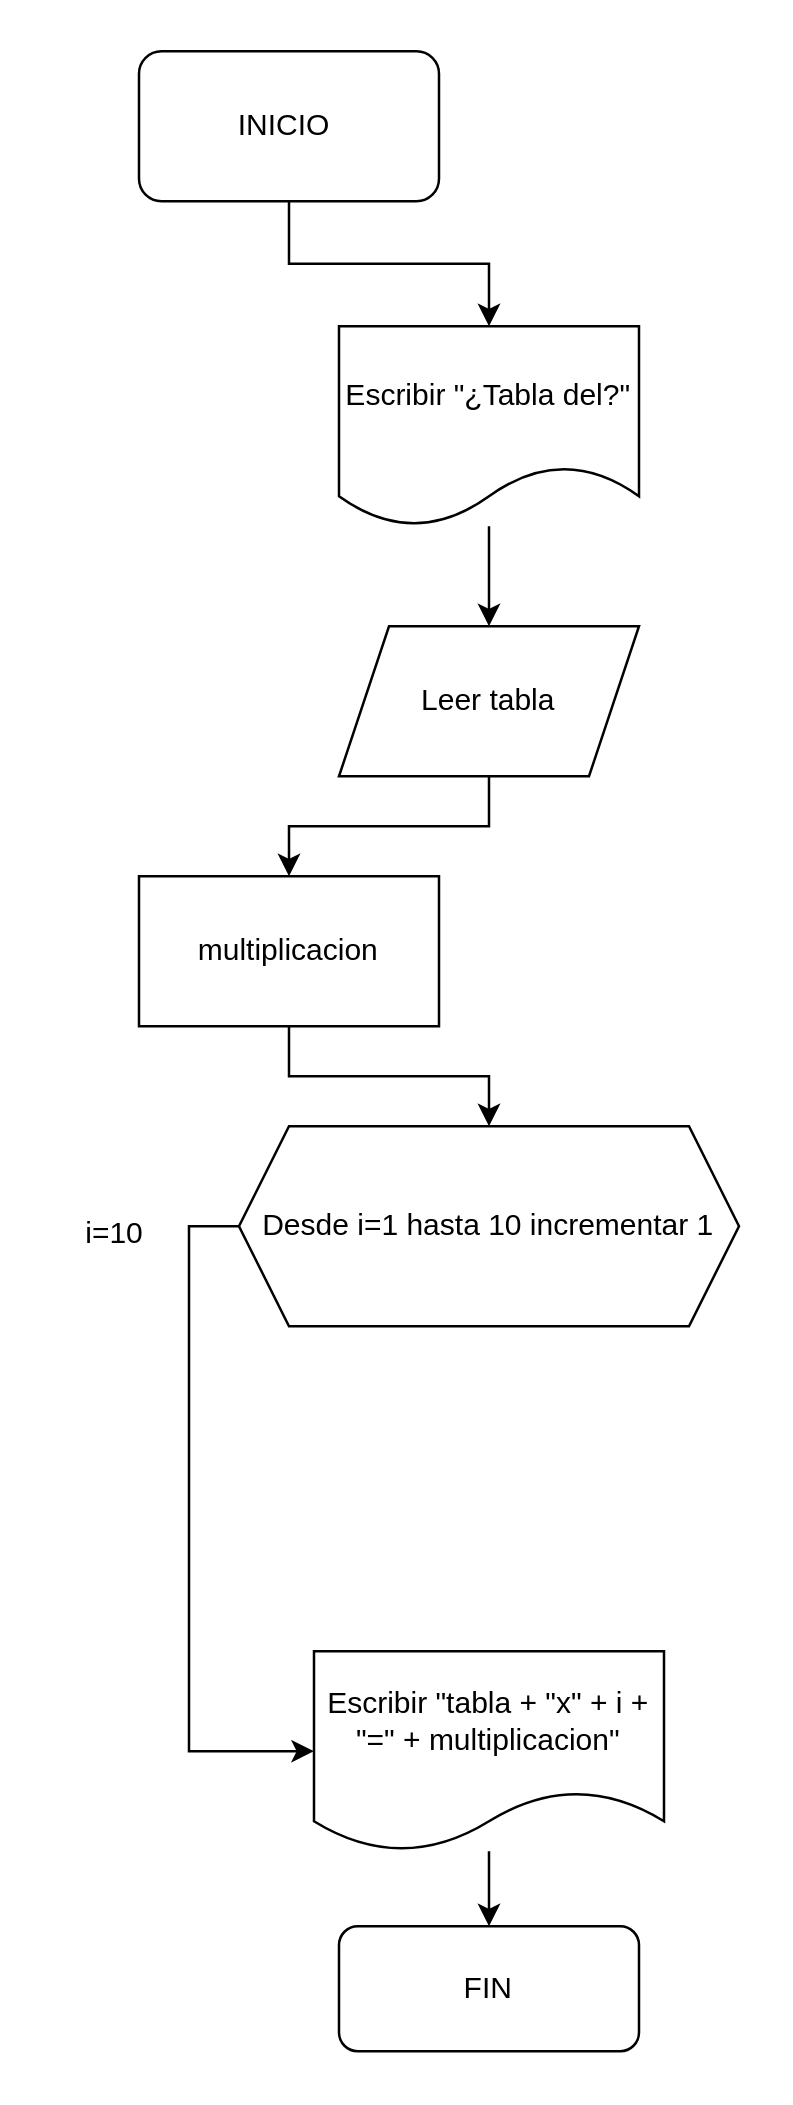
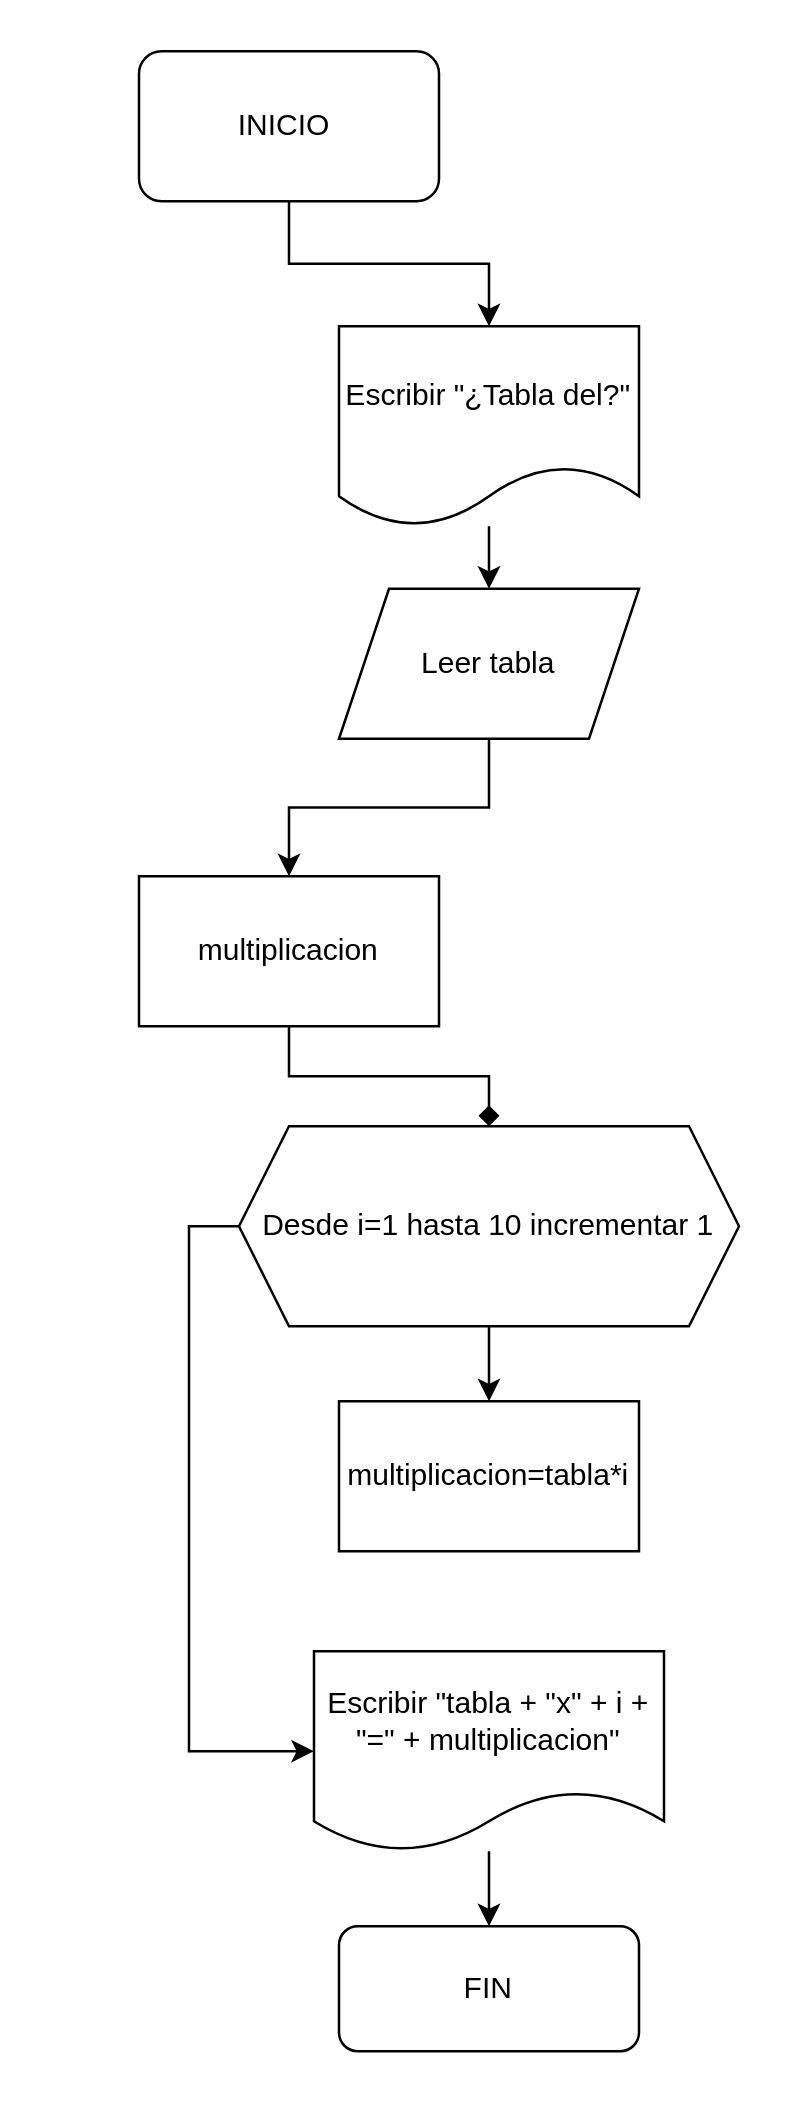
(489, 701) -> (489, 664)
(489, 1107) -> (489, 1106)
(114, 1234) -> none
none -> (489, 1355)
none -> (489, 1476)
